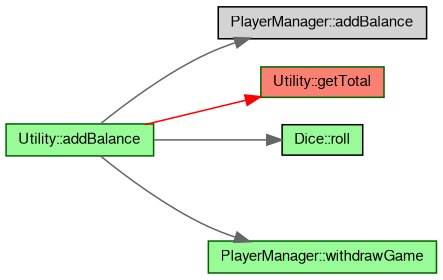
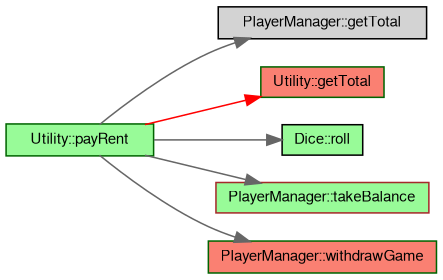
(322, 23) -> (322, 23)
(80, 140) -> (80, 140)
none -> (322, 198)
(322, 257) -> (322, 257)
